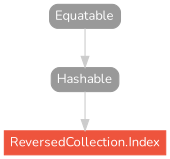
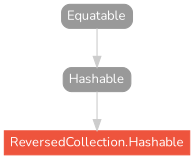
(85, 143) -> (97, 143)
